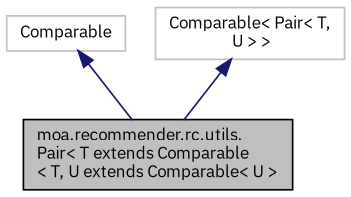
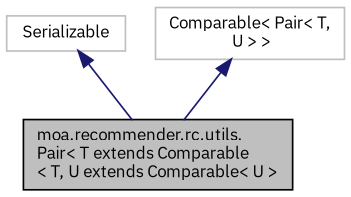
(66, 33) -> (66, 33)
